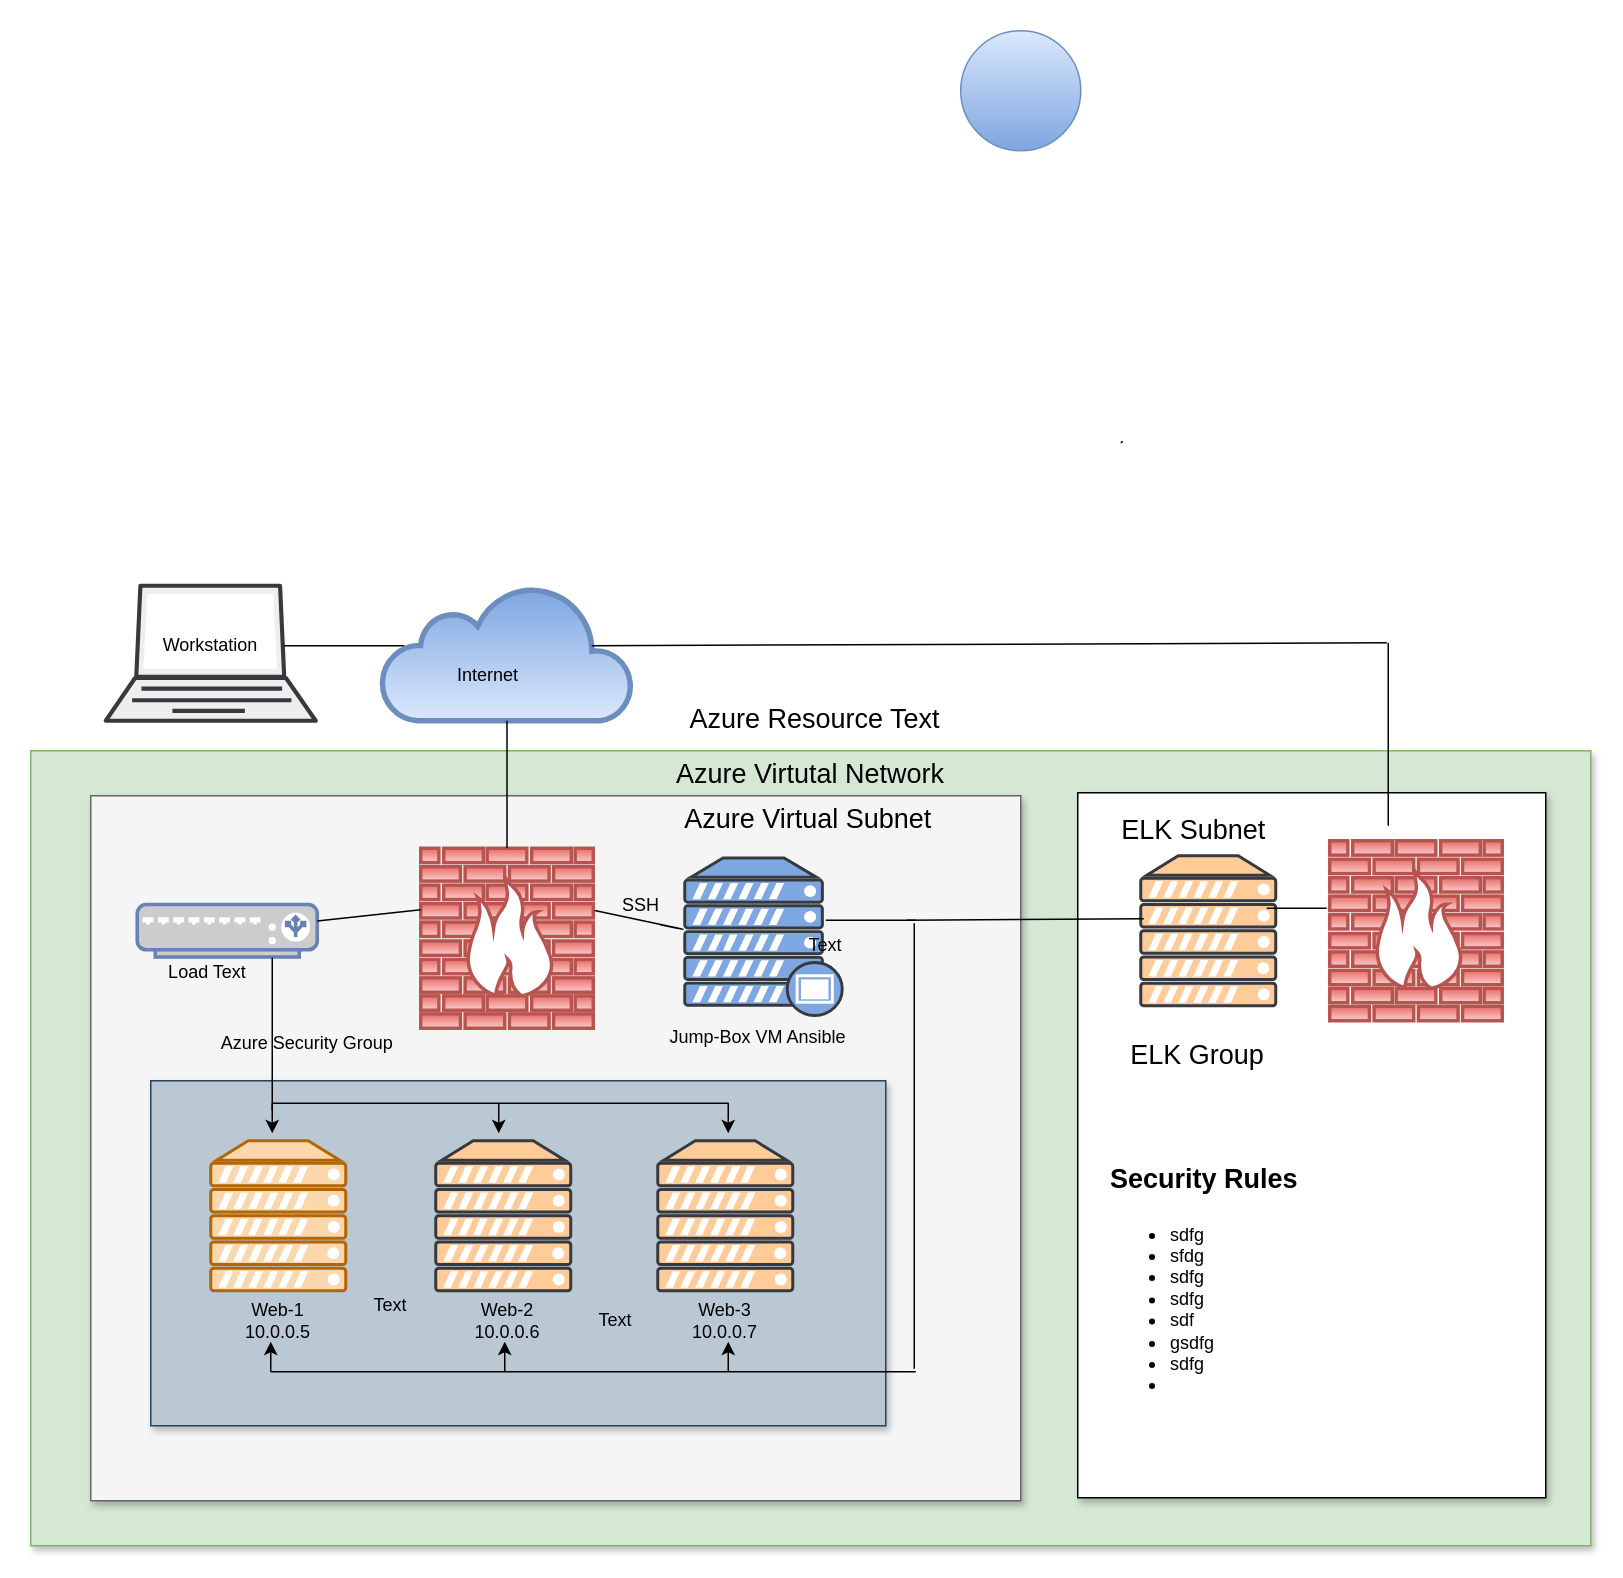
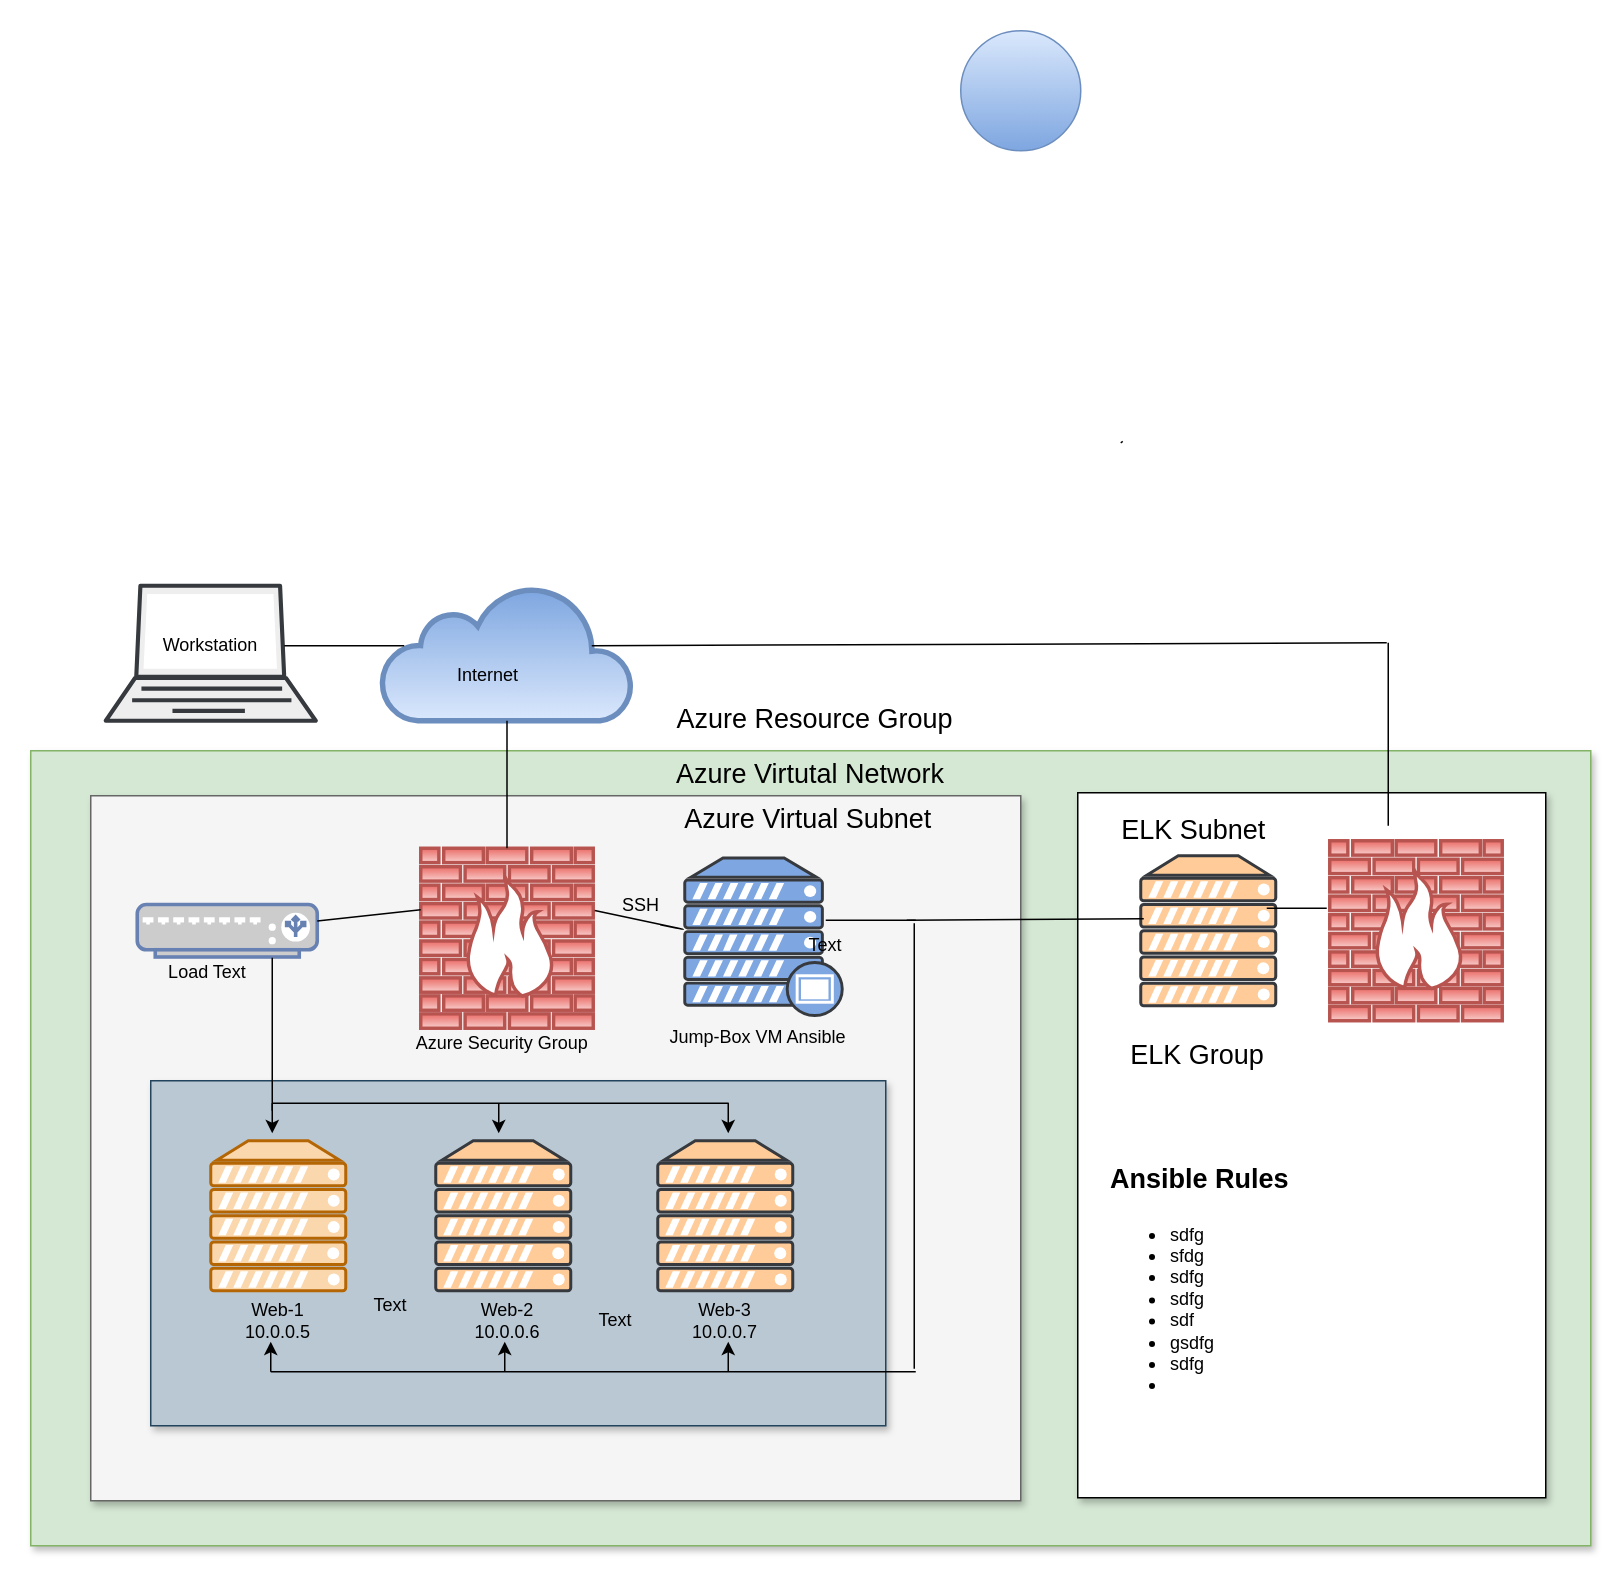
(815, 719) -> (815, 719)
(308, 1043) -> (503, 1043)
(1174, 1233) -> (1167, 1233)
